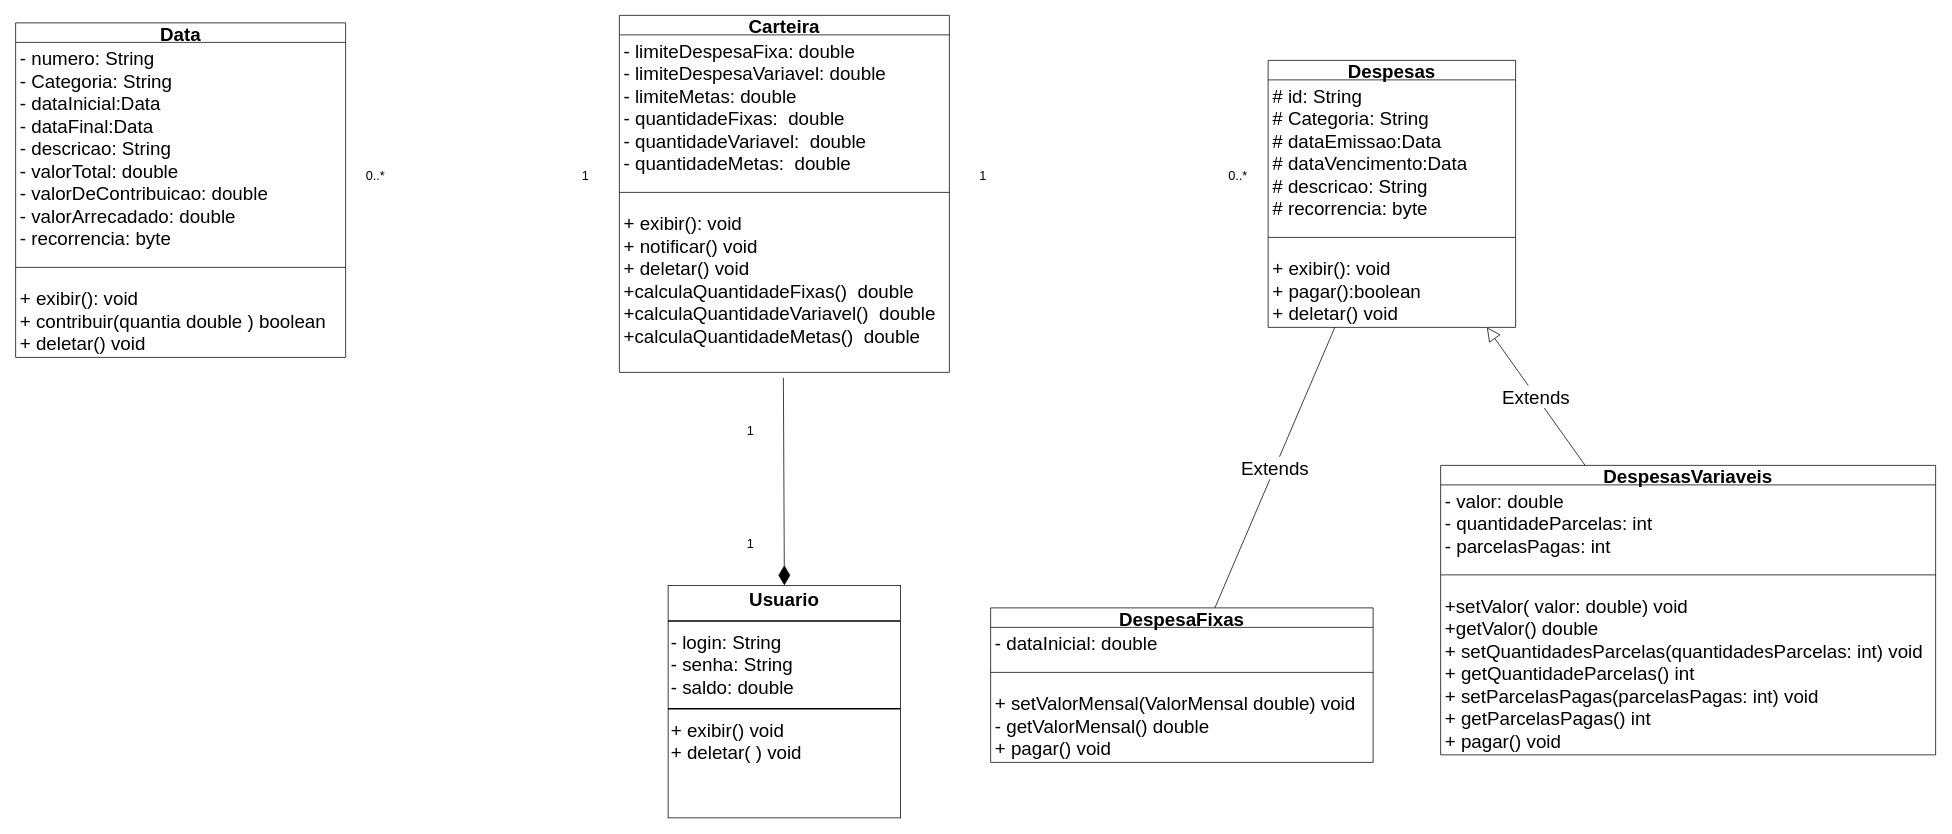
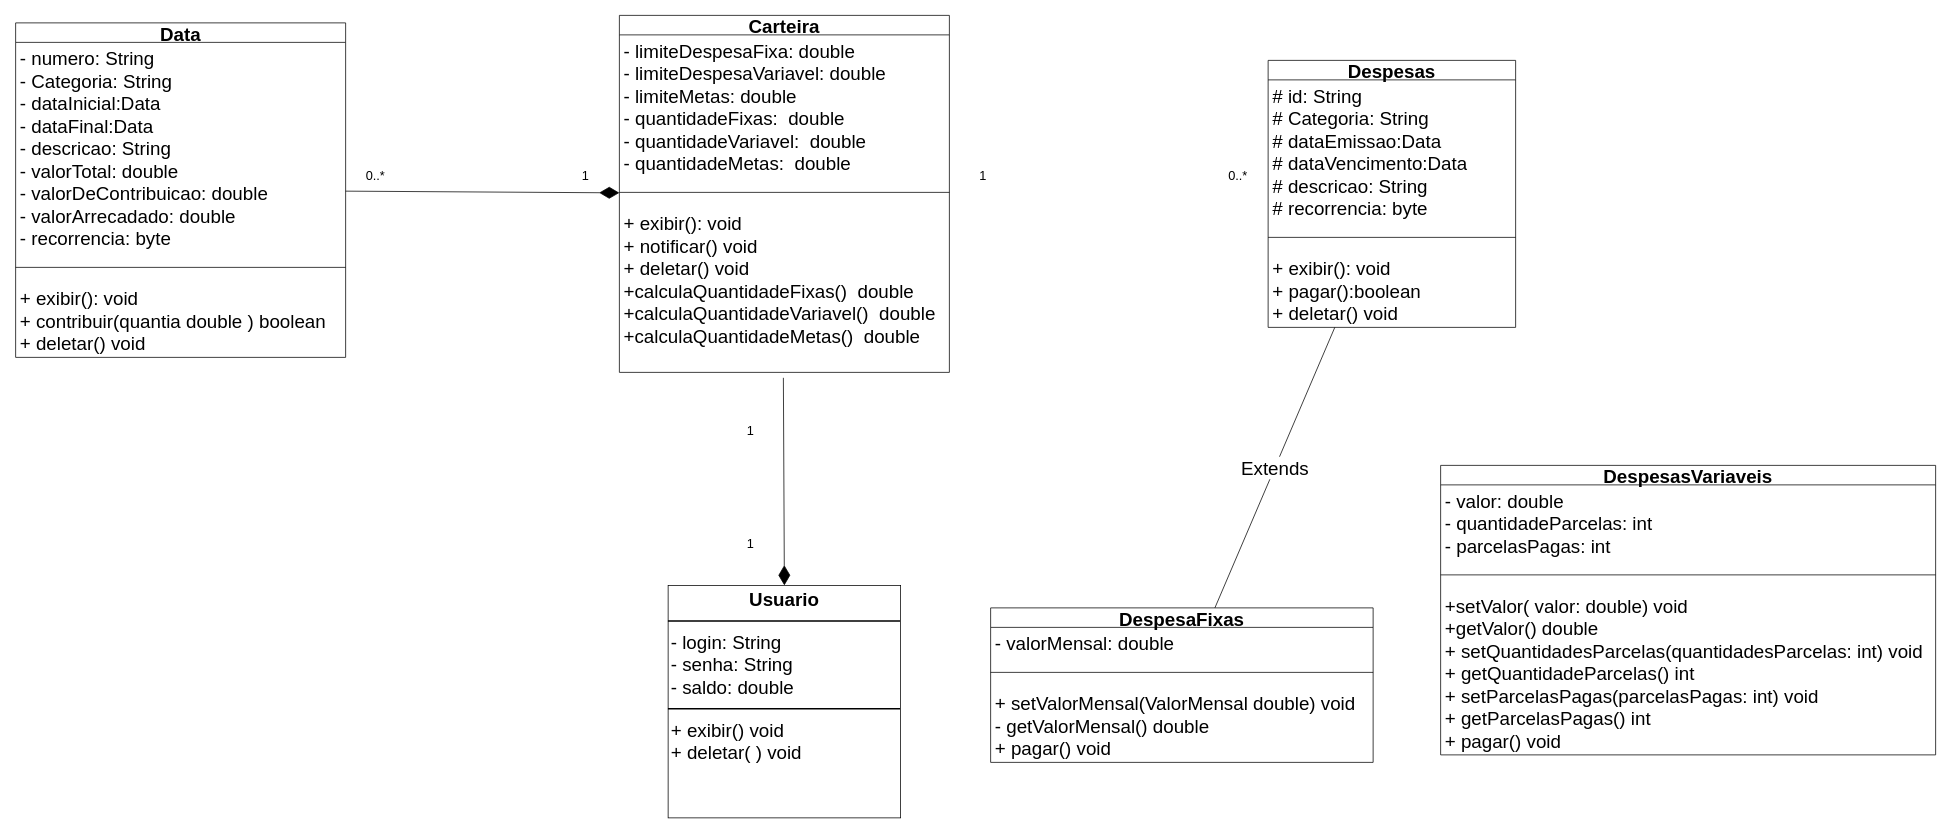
none -> (403, 192)
(1540, 402) -> none
(1088, 644) -> (1091, 644)
